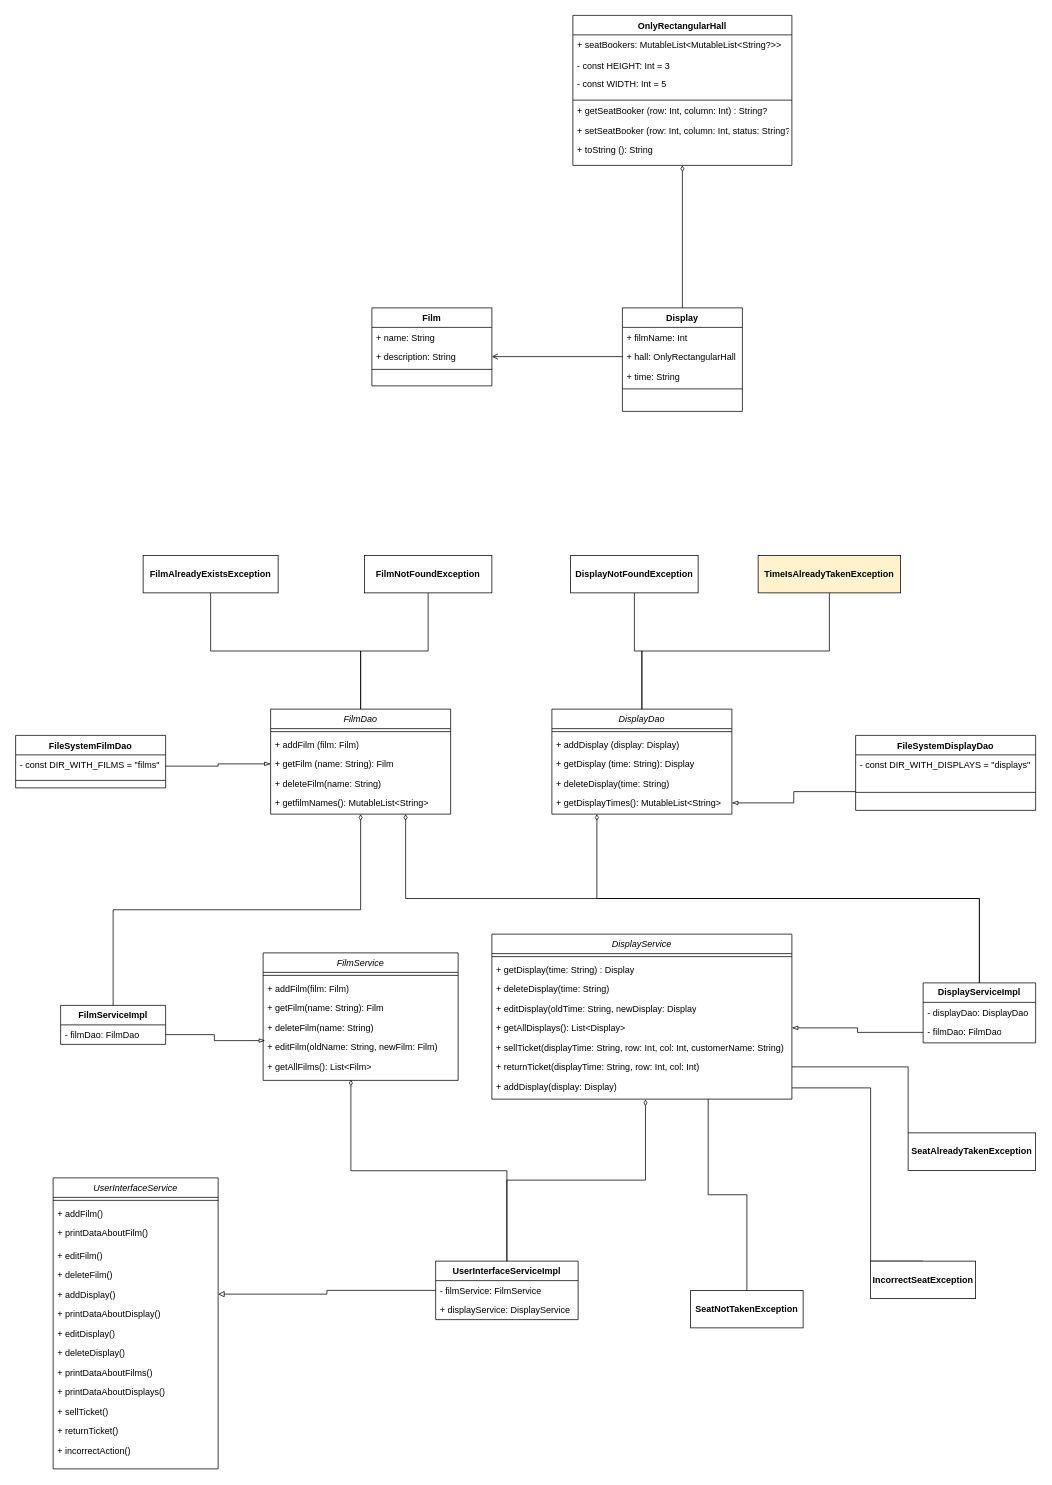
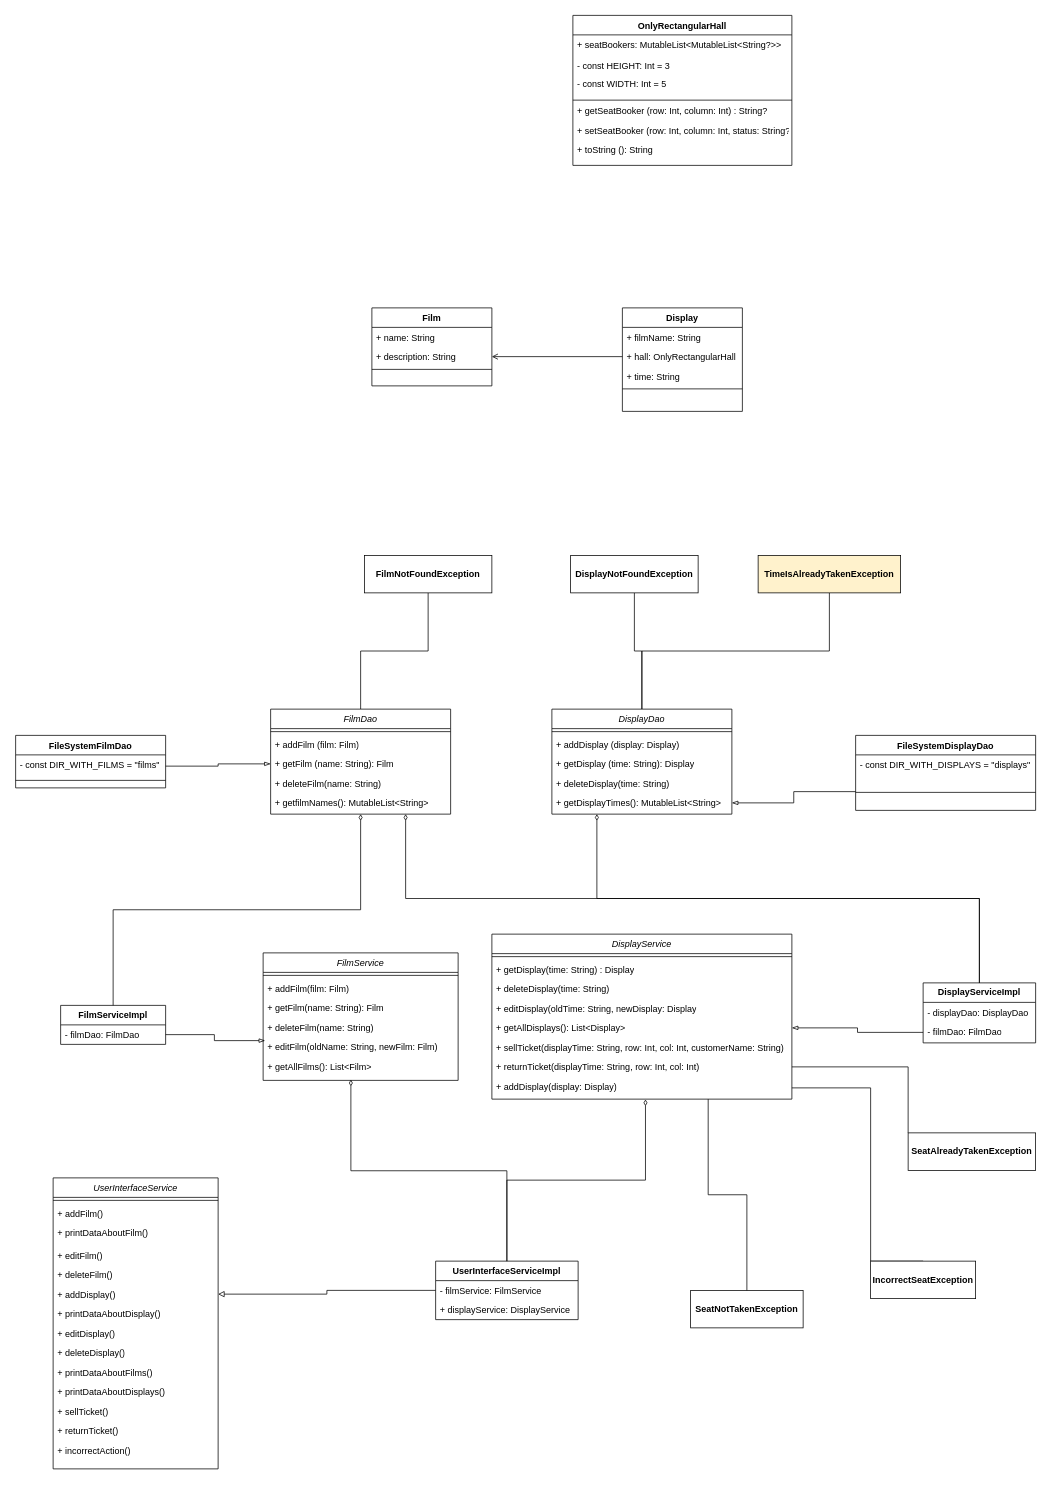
(682, 240) -> none
(658, 338) -> (665, 338)
(210, 574) -> none
(255, 651) -> none
